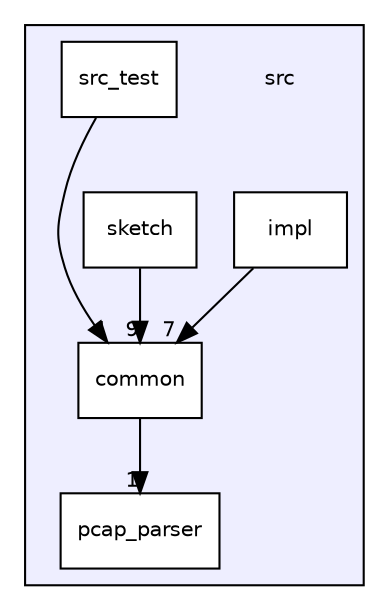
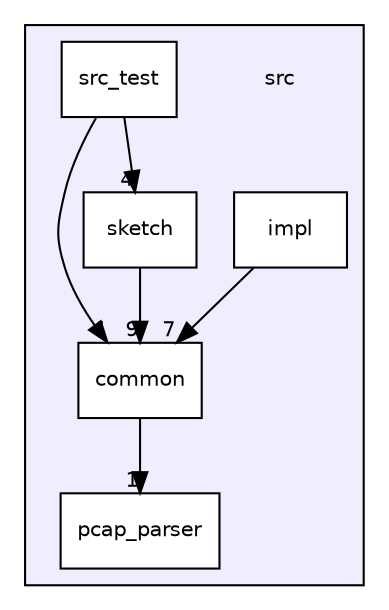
none -> (128, 144)
